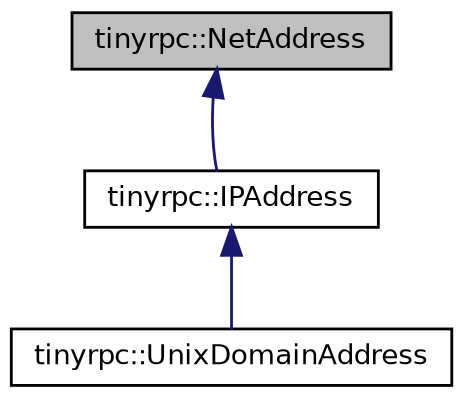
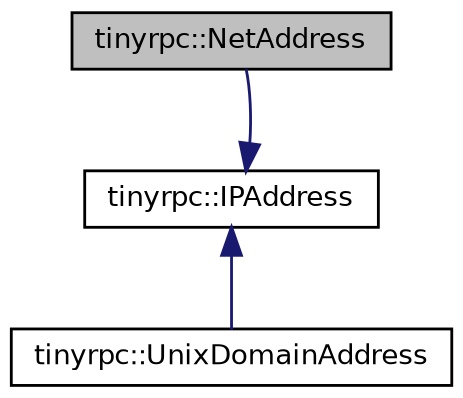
(213, 134) -> (250, 106)
